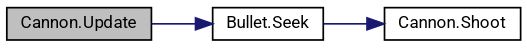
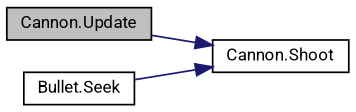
(173, 24) -> (174, 39)
